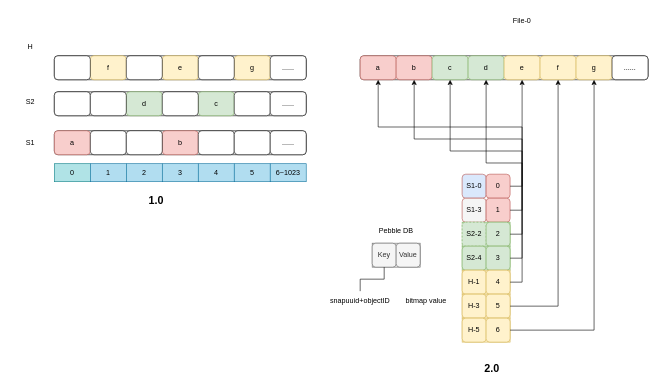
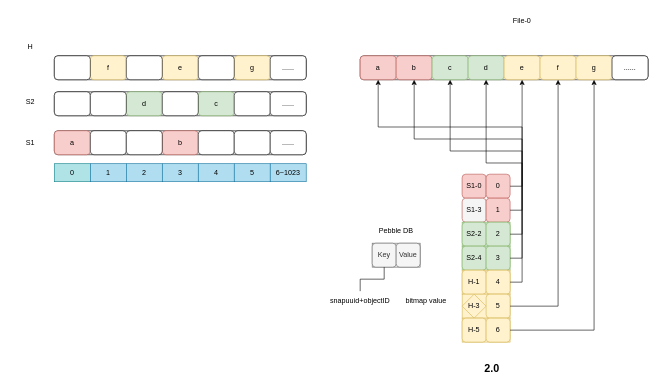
(474, 186) -> (474, 186)
(156, 201) -> none
(474, 234) -> (474, 234)
(474, 306) -> (474, 306)
